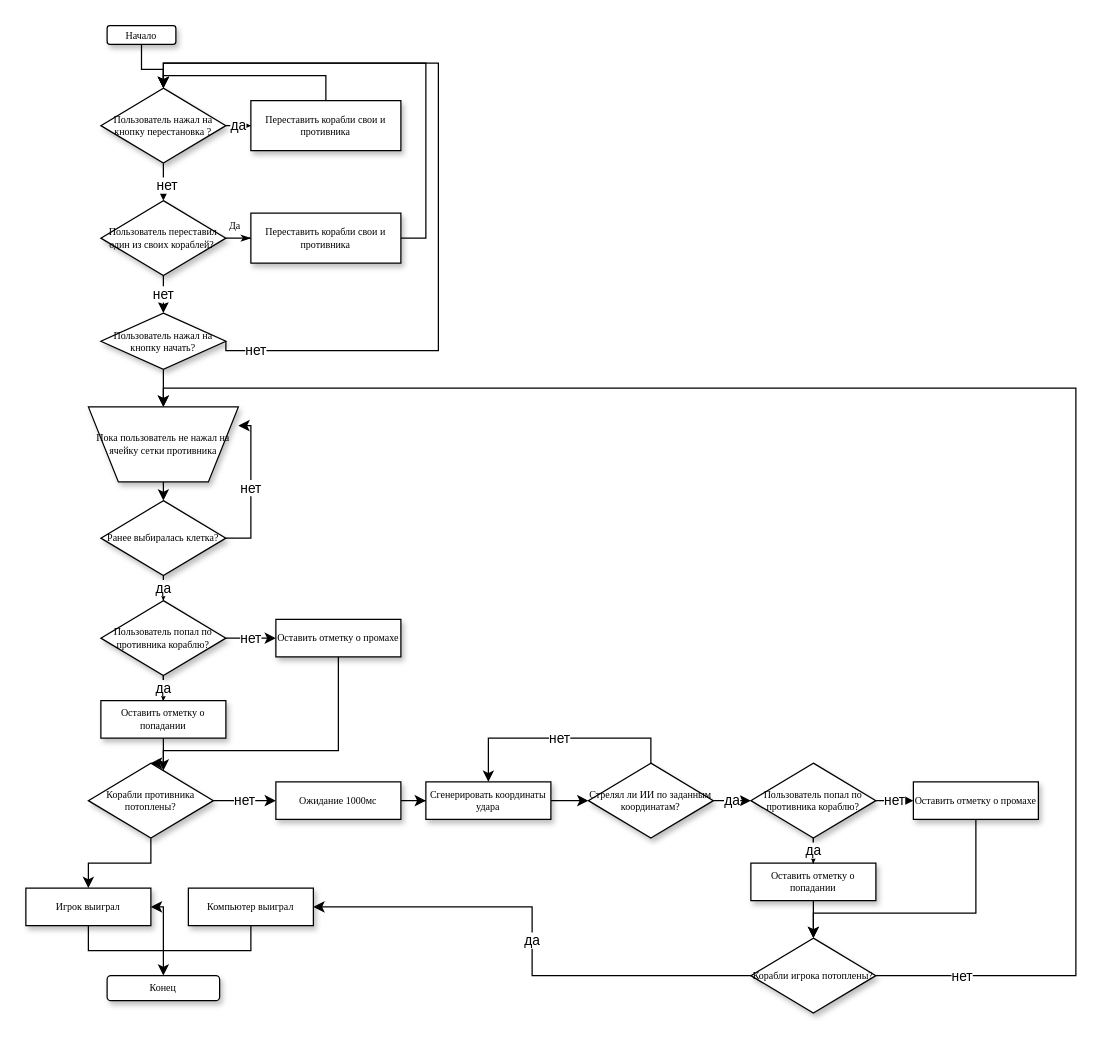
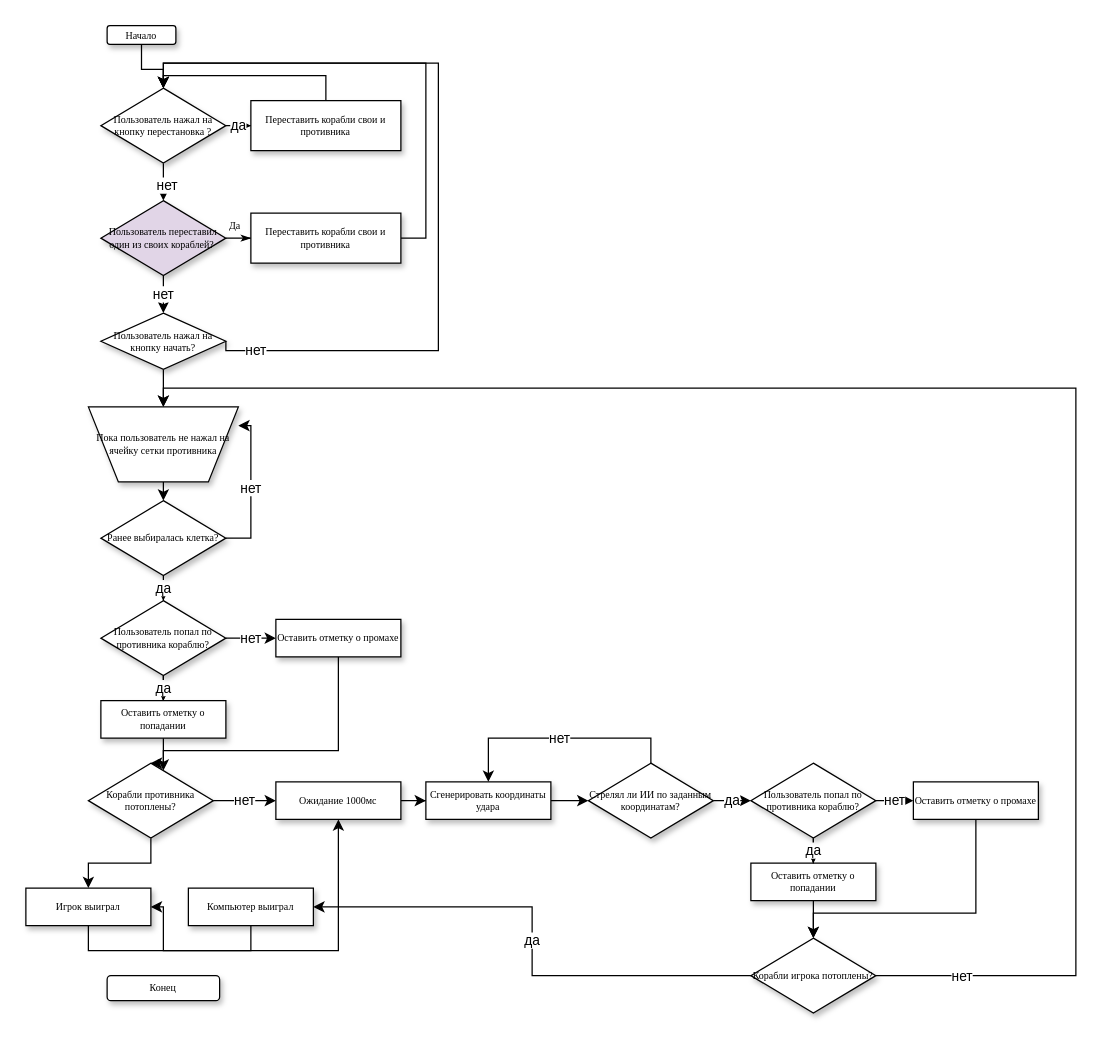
(163, 238) -> (163, 238)
(163, 958) -> (338, 933)
